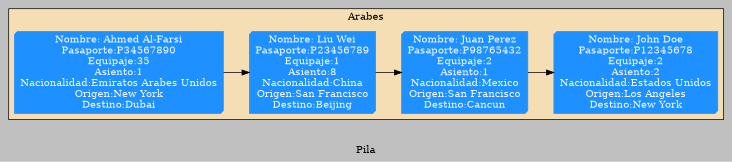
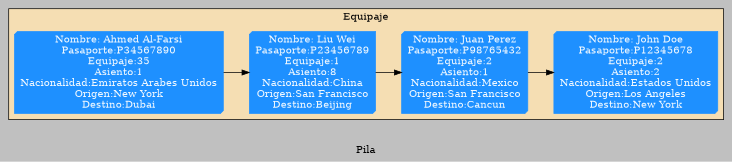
(366, 17) -> (366, 17)
